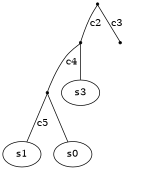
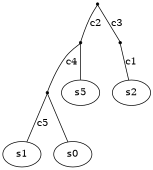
(81, 93) -> (81, 93)
none -> (131, 93)
